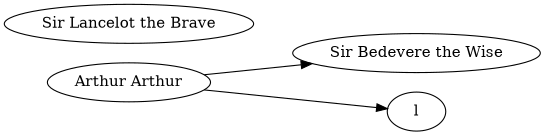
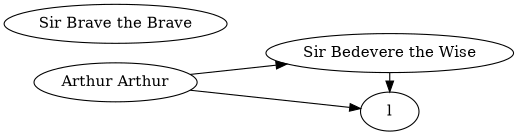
(129, 24) -> (116, 24)
none -> (390, 77)
